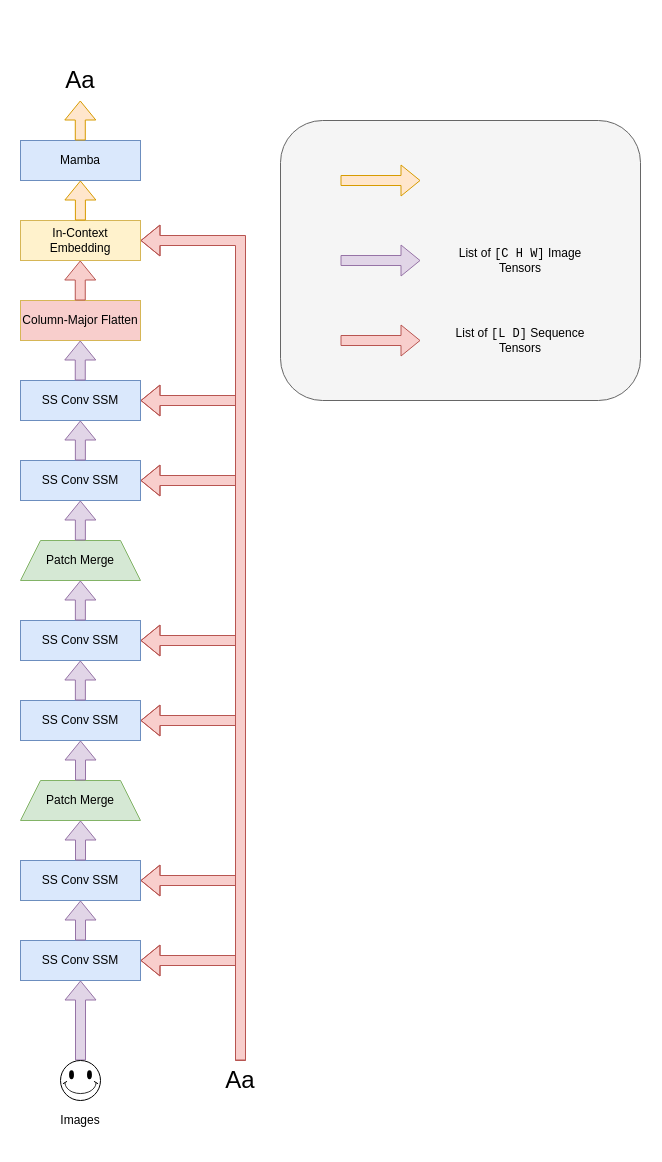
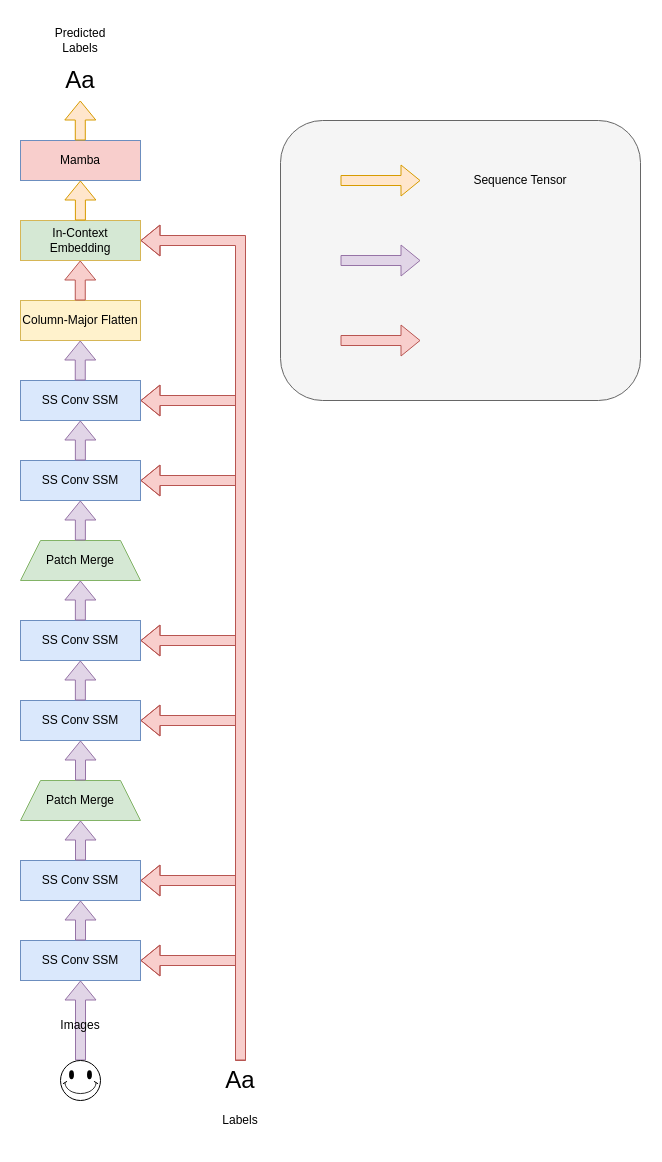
none -> (81, 41)
(81, 161) -> (81, 161)
none -> (521, 181)
(81, 241) -> (81, 241)
(521, 261) -> none
(81, 321) -> (81, 321)
(521, 341) -> none
(81, 1121) -> (81, 1026)
none -> (241, 1121)
